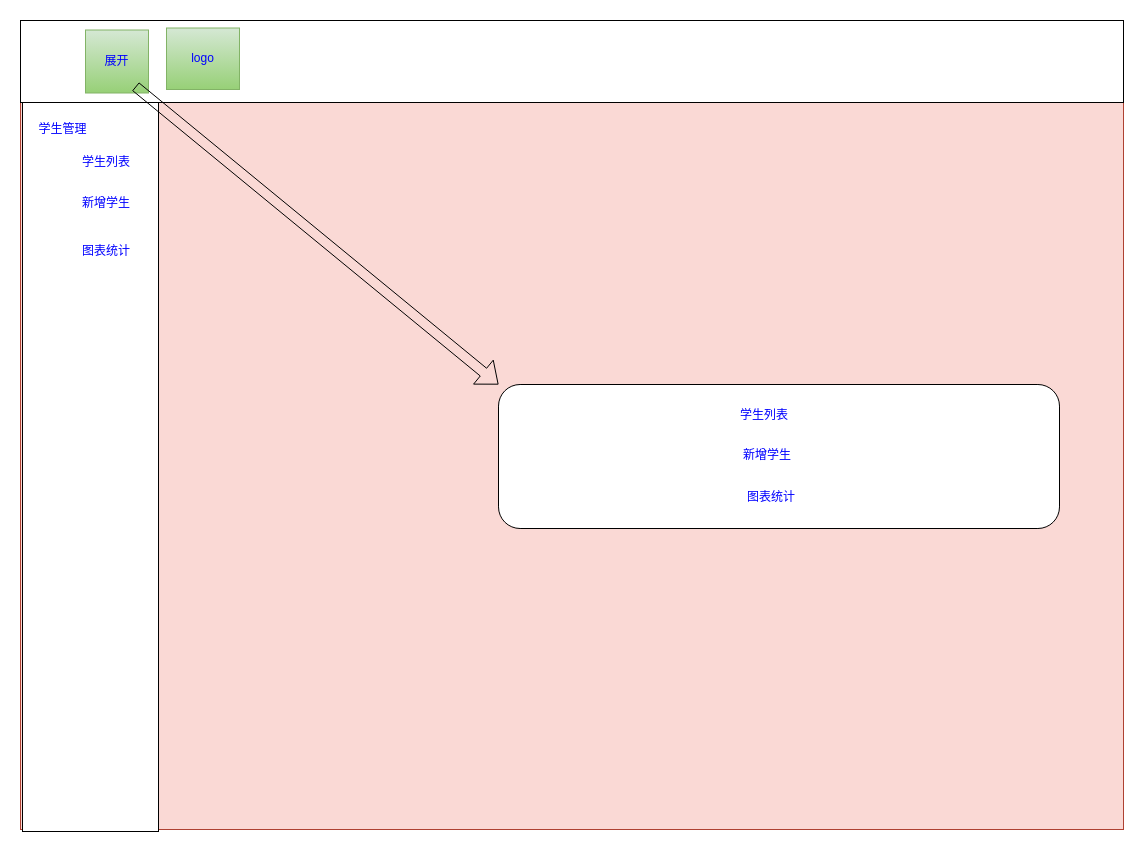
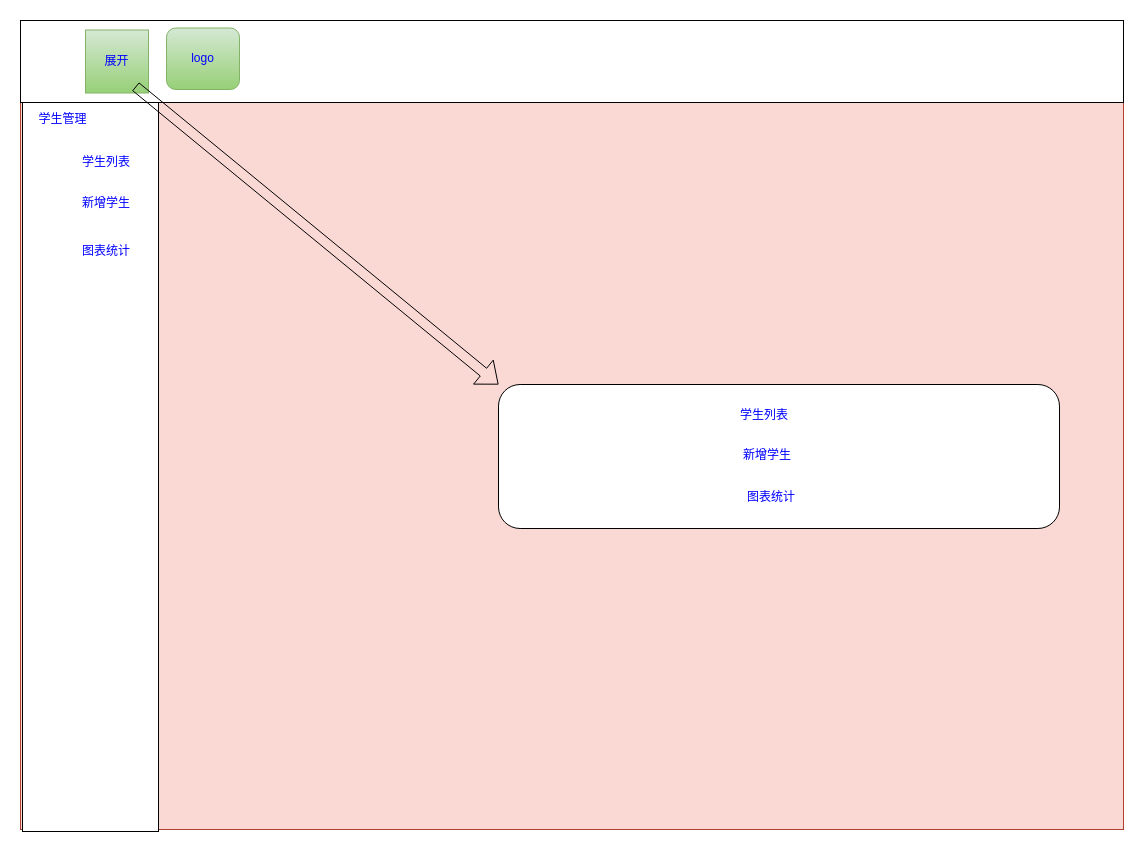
(203, 59) -> (203, 59)
(63, 130) -> (63, 120)
